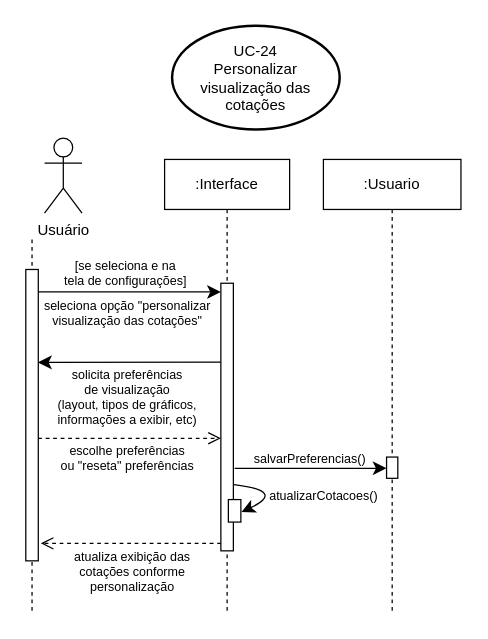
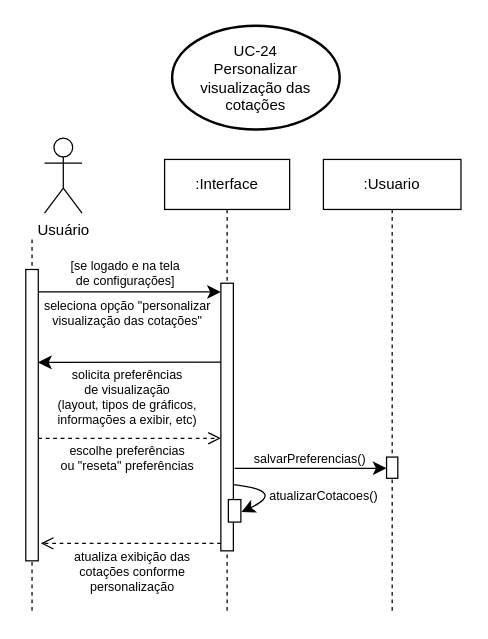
(126, 273) -> (126, 273)
